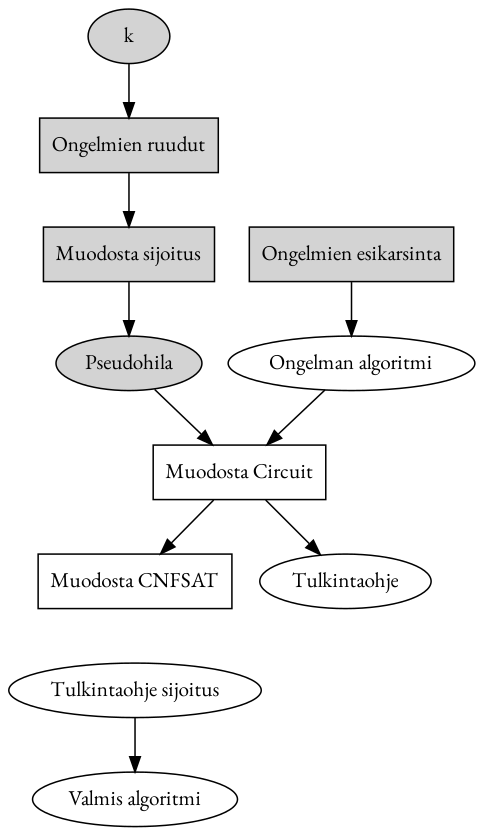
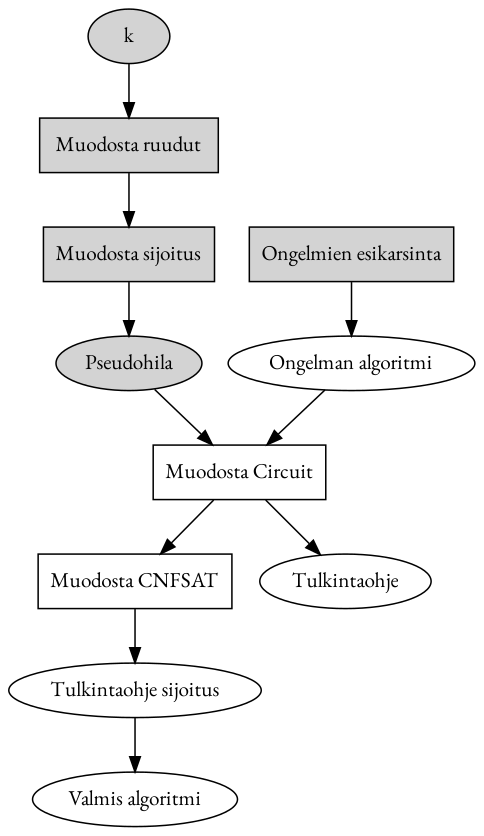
(129, 145) -> (129, 145)
none -> (135, 628)
